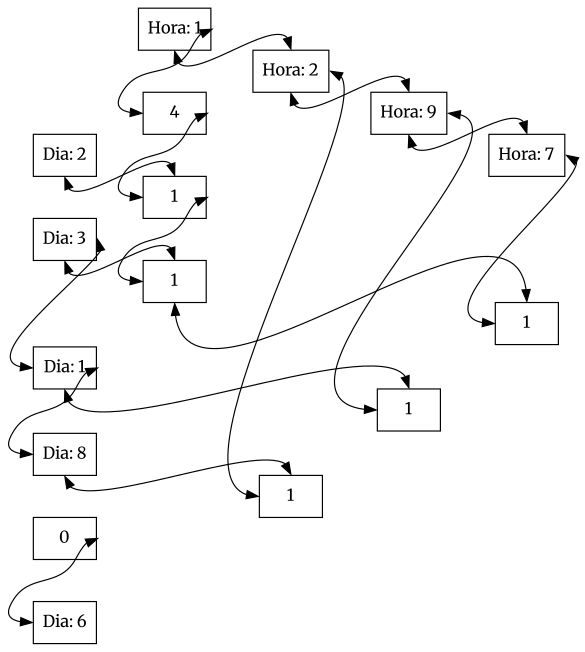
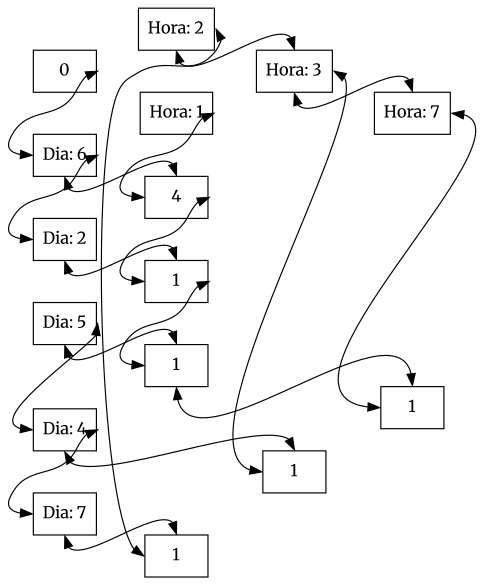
(233, 50) -> none
(409, 113) -> (294, 71)
none -> (113, 180)
none -> (40, 199)
(65, 239) -> (65, 324)
(65, 368) -> (65, 430)
(65, 454) -> (65, 514)
